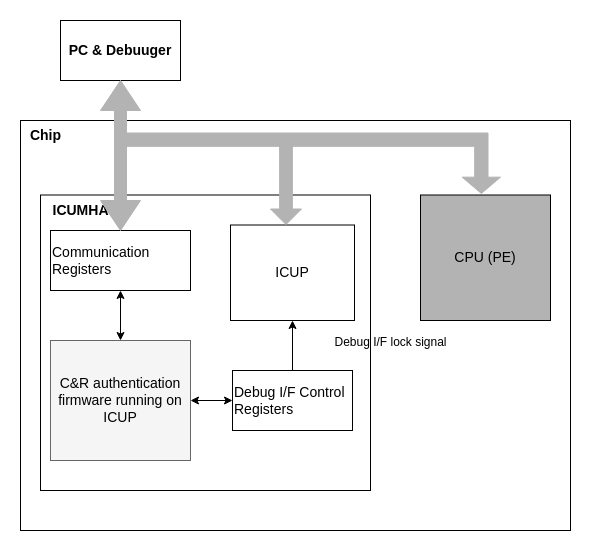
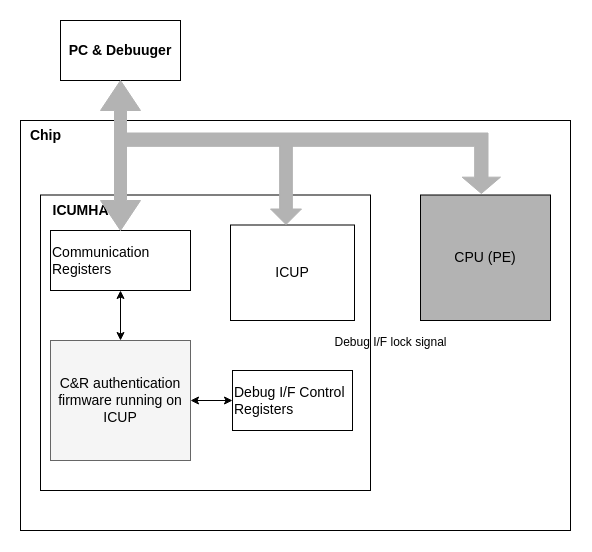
(293, 349) -> none
